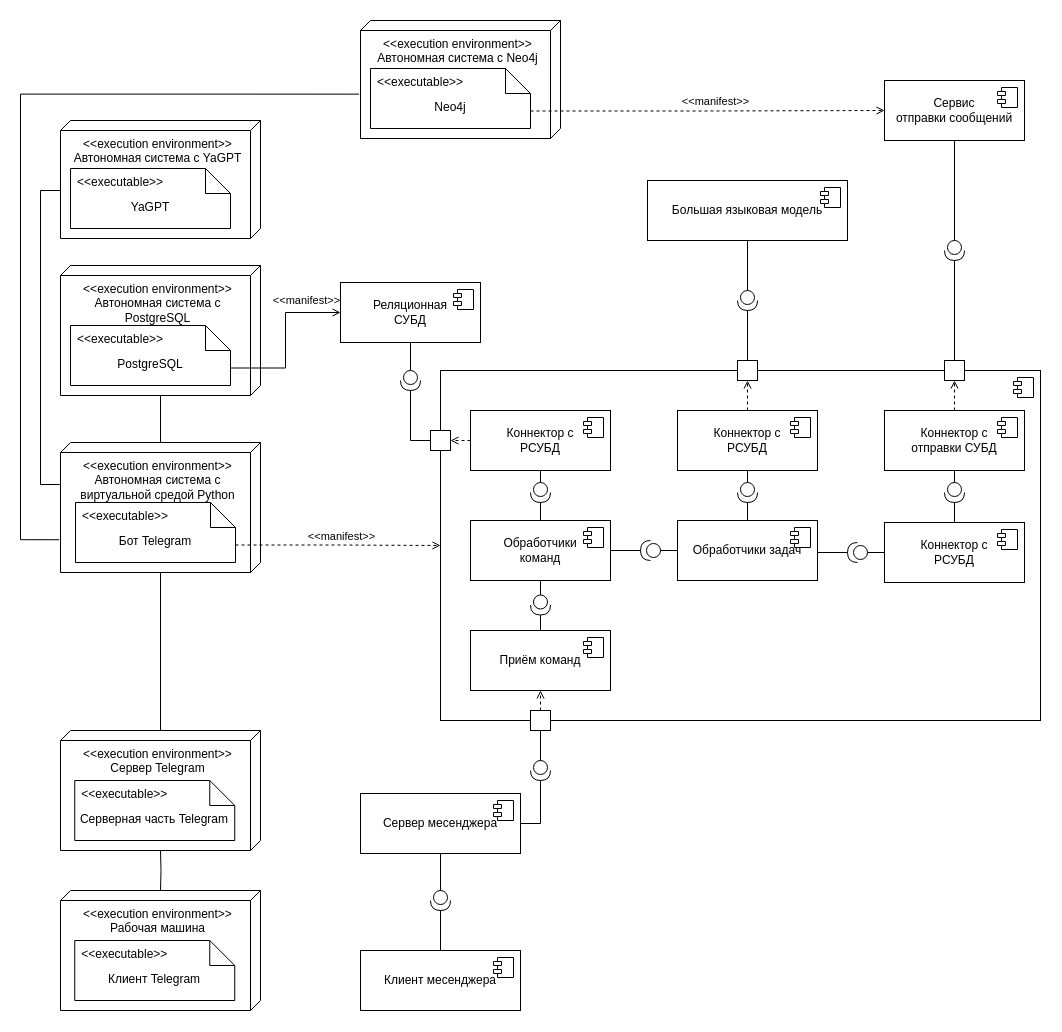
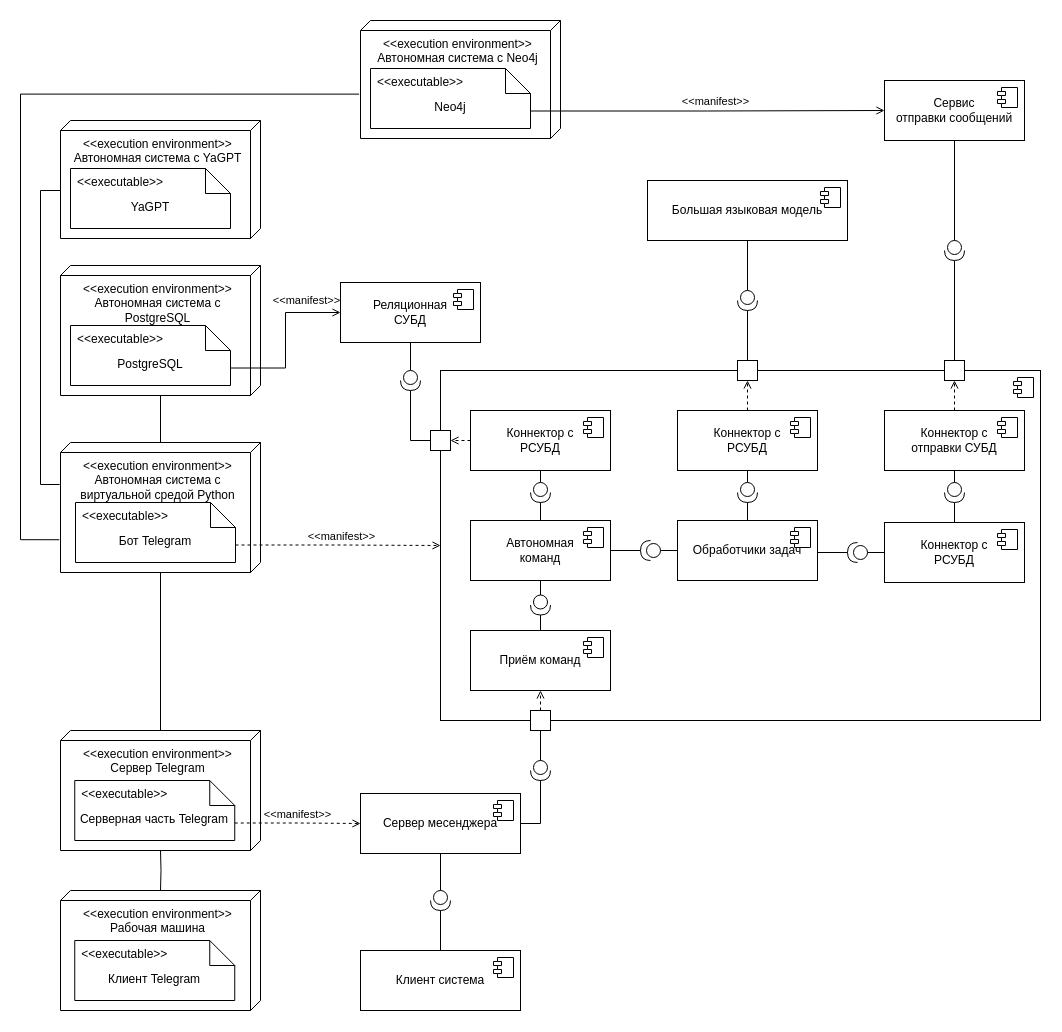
(705, 111) -> (705, 111)
(541, 551) -> (541, 551)
none -> (297, 823)
(441, 981) -> (441, 981)
